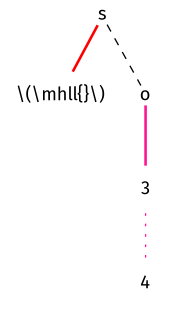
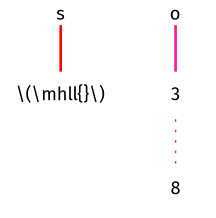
(124, 55) -> none
(146, 283) -> (176, 189)
